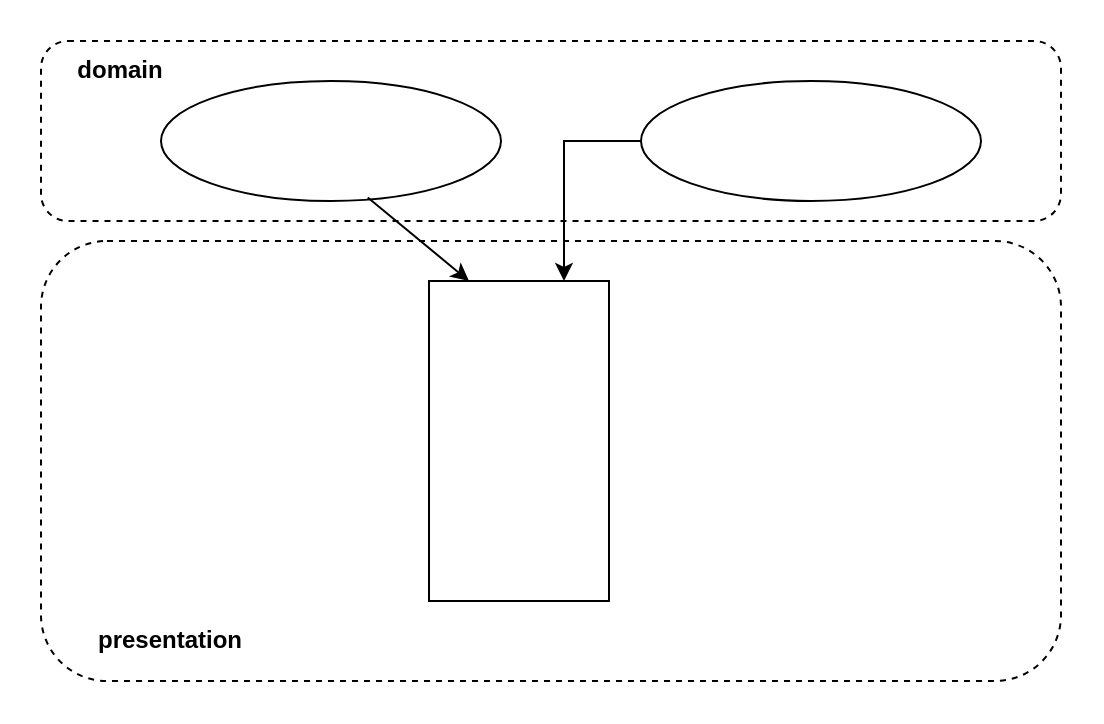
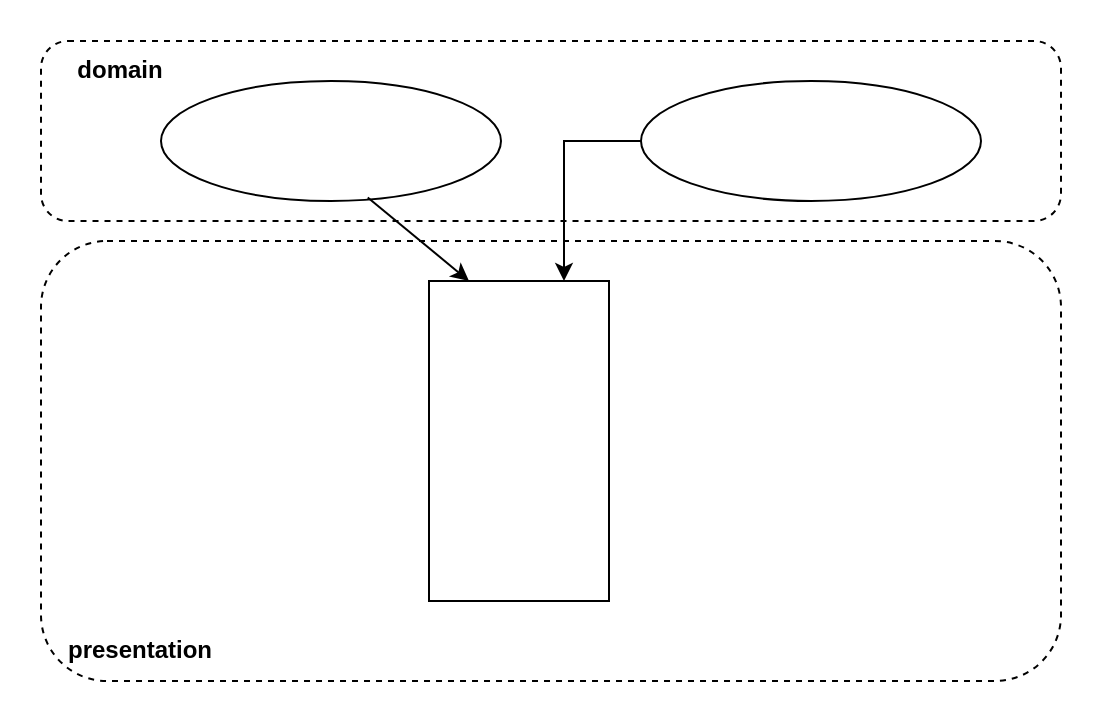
(171, 641) -> (141, 651)
